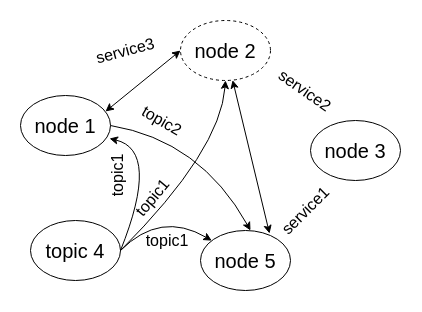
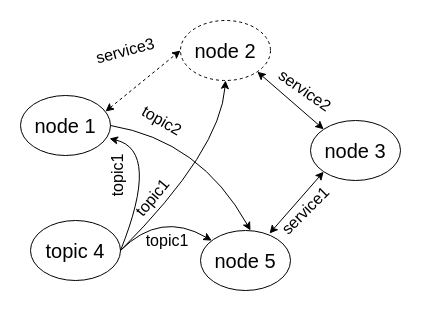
(143, 81) -> (143, 81)
none -> (291, 101)
(251, 157) -> (296, 203)
